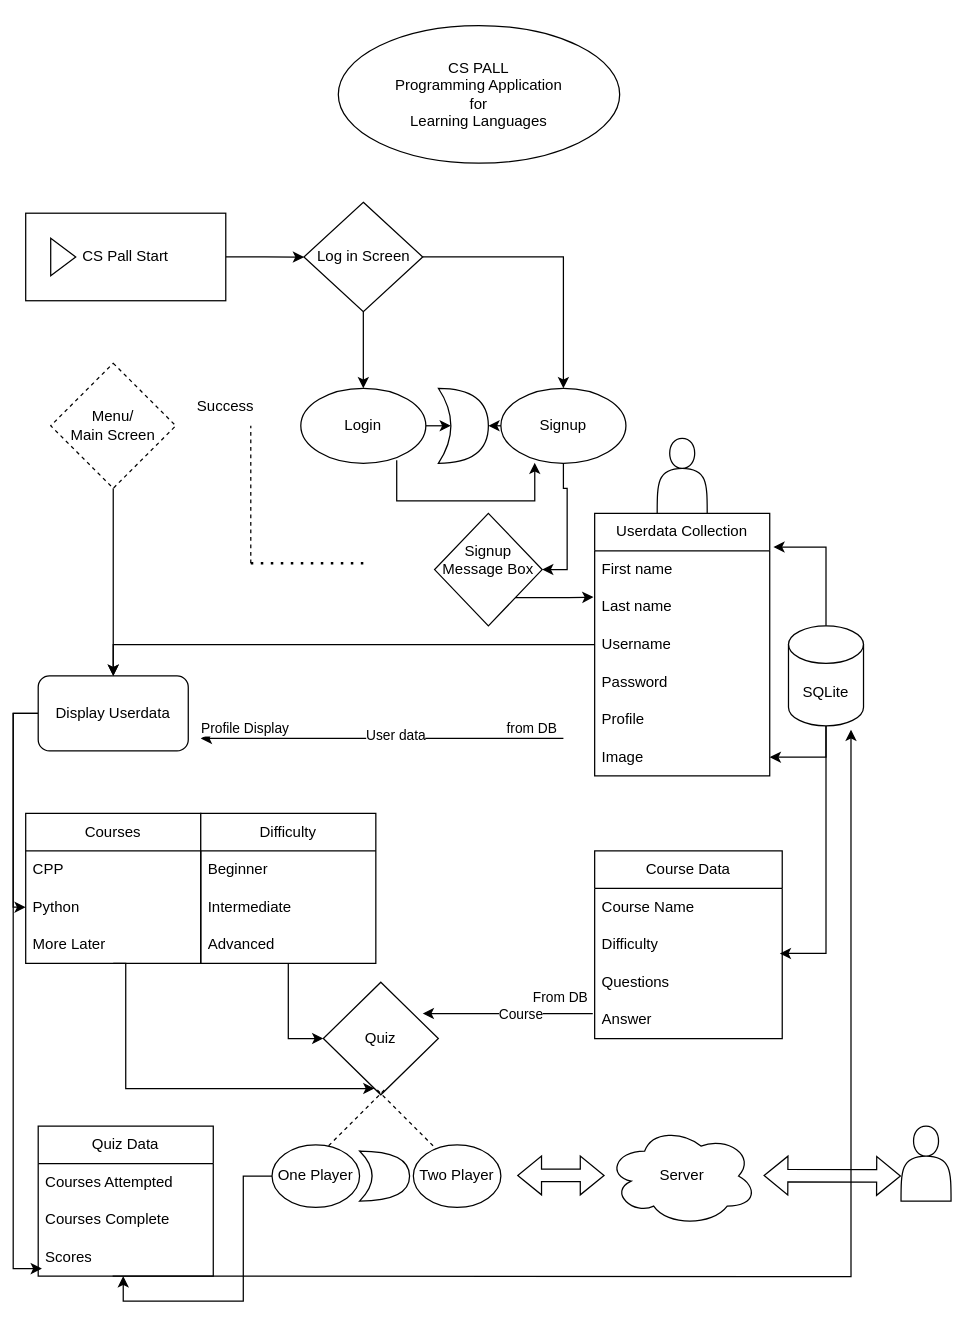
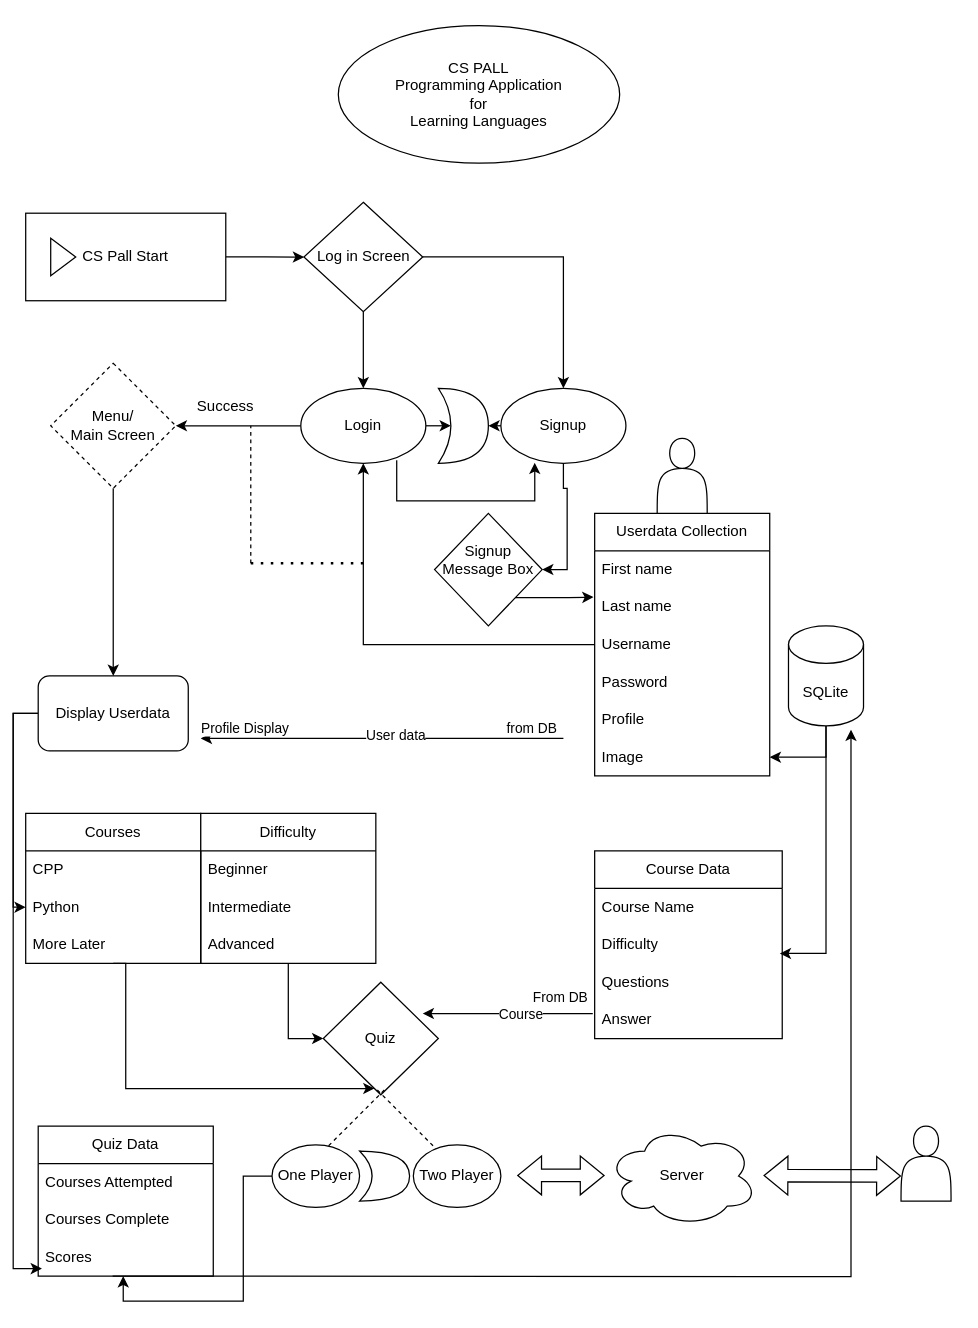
none -> (243, 426)
(826, 564) -> none
(241, 644) -> (363, 559)
